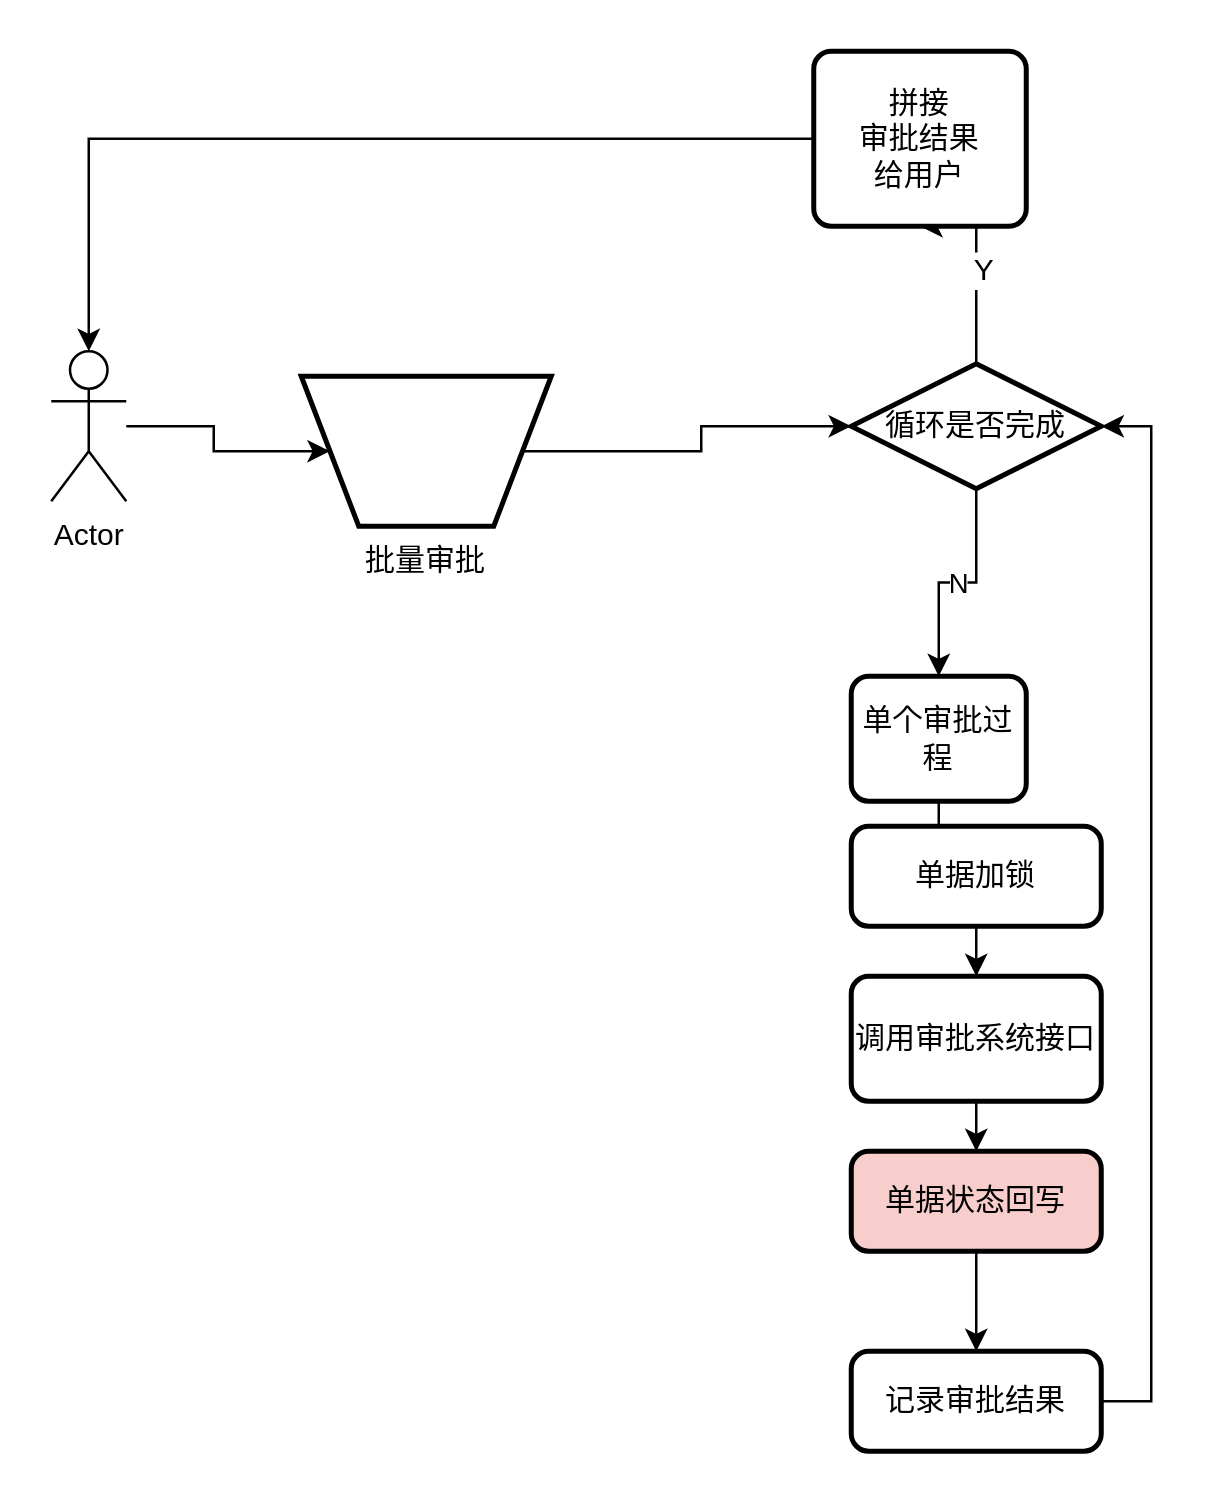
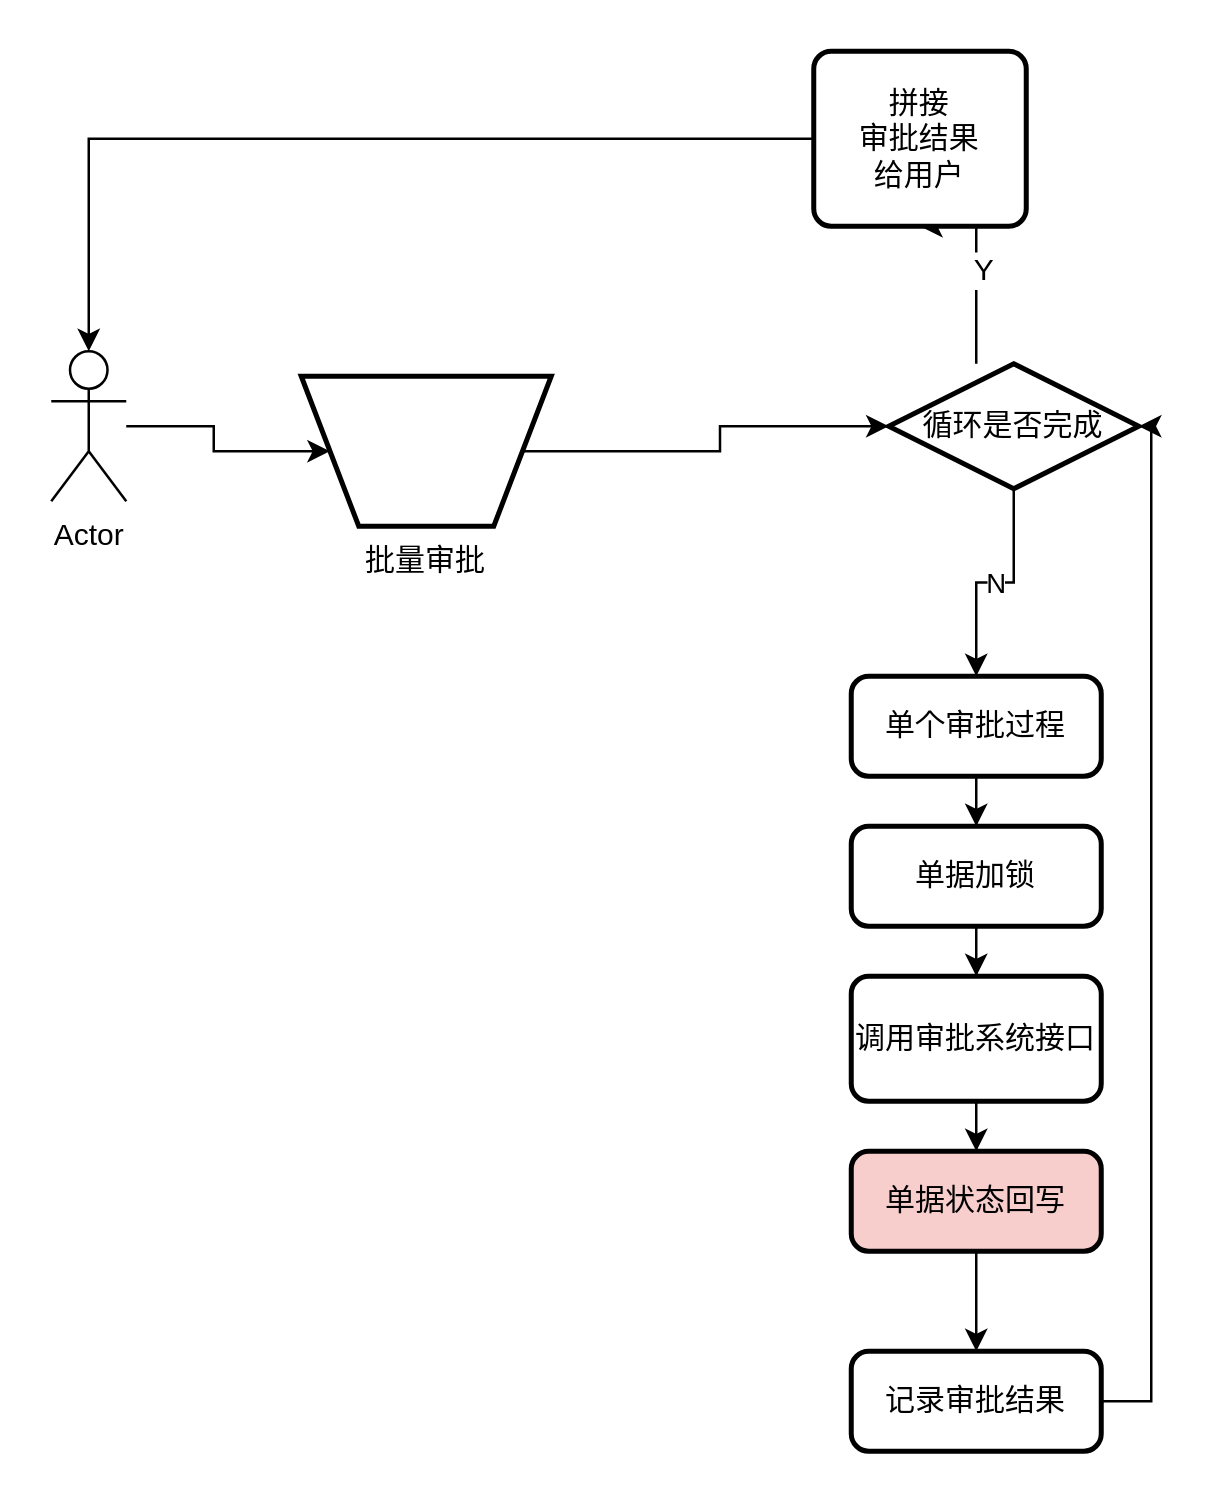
(976, 426) -> (1014, 426)
(939, 739) -> (976, 726)
